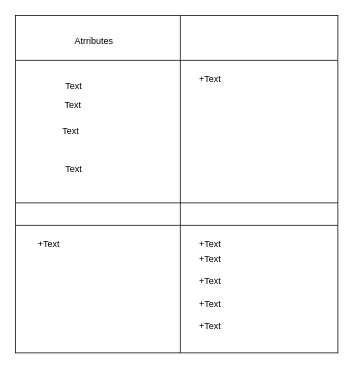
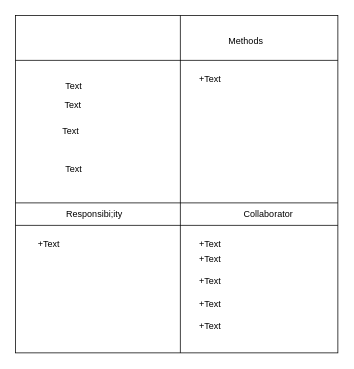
(94, 42) -> none
none -> (246, 42)
none -> (94, 214)
none -> (269, 214)
